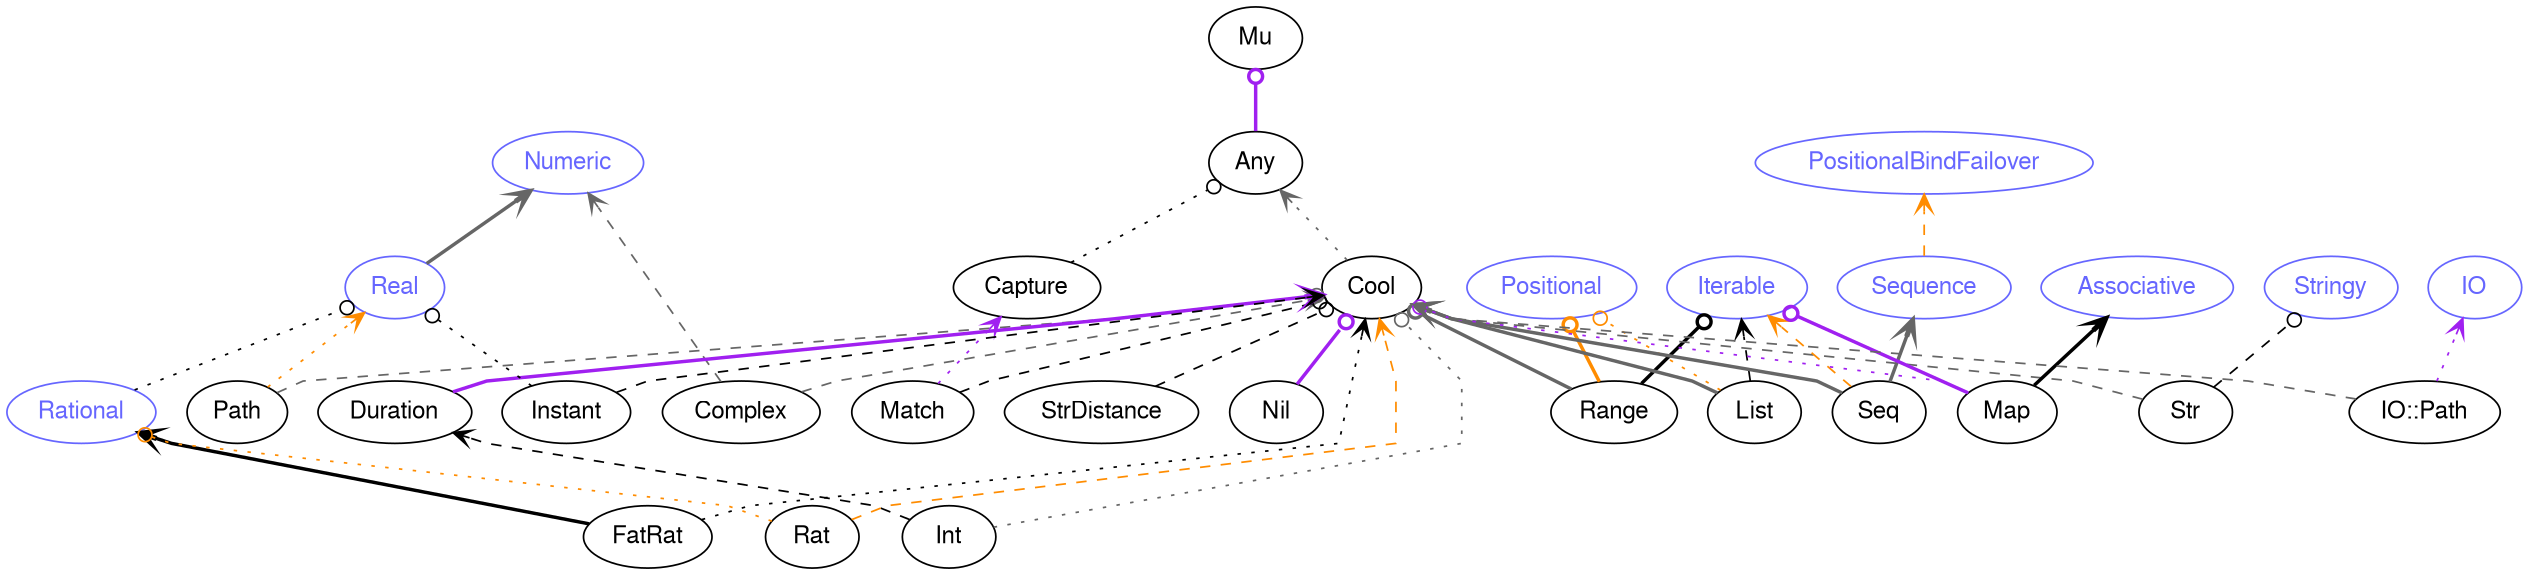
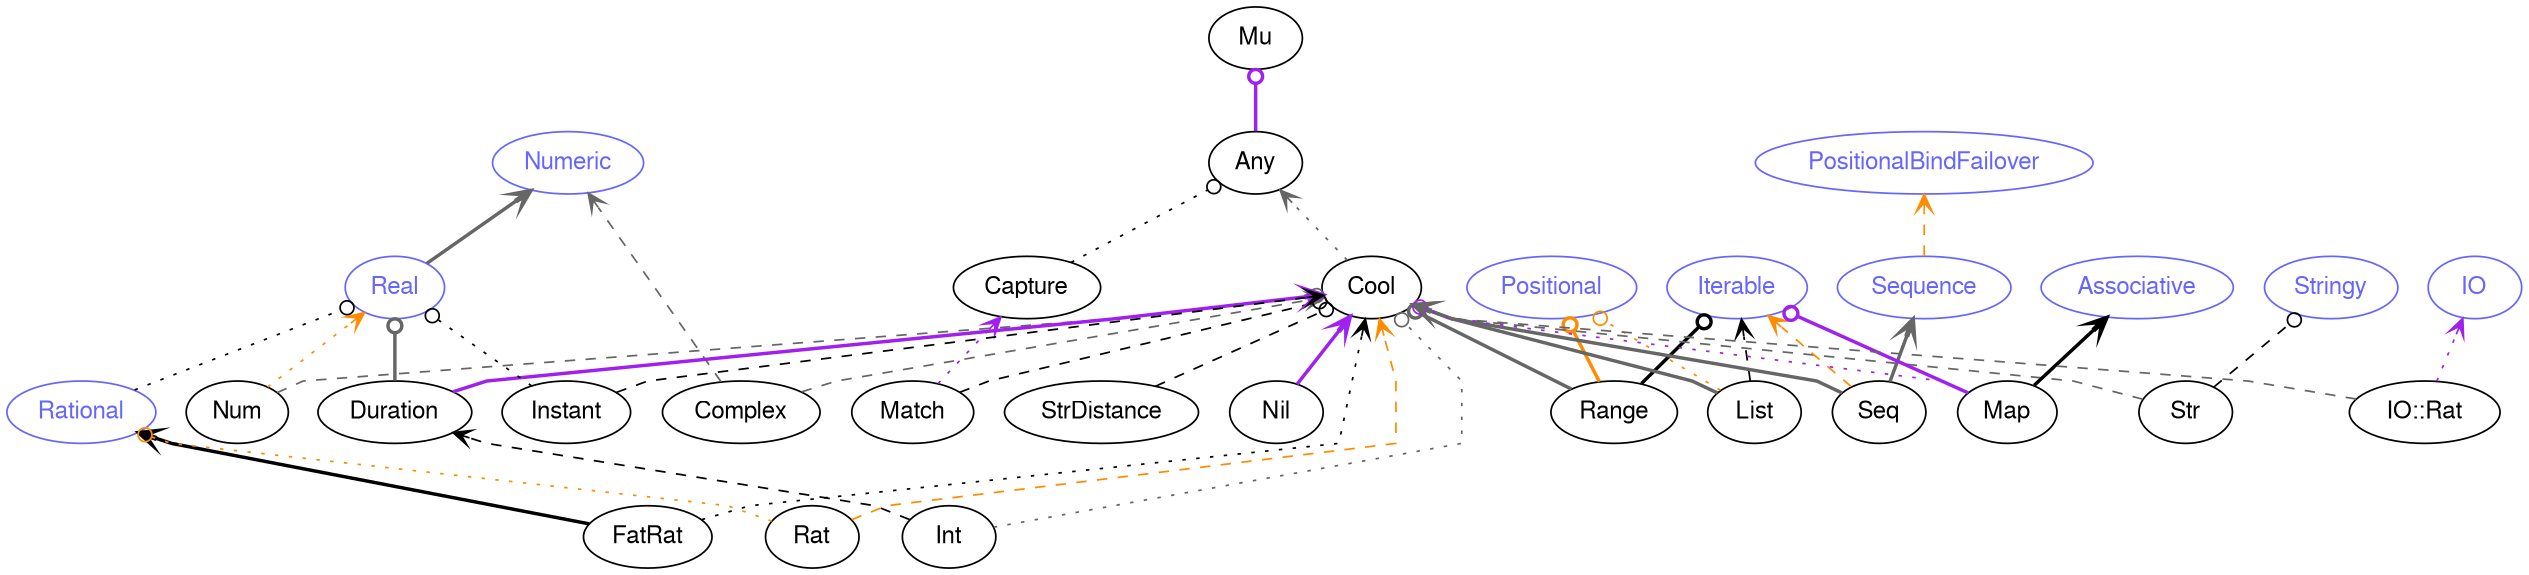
none -> (395, 357)
(1318, 357) -> (1318, 357)
(237, 412) -> (237, 412)
(2425, 412) -> (2425, 412)
